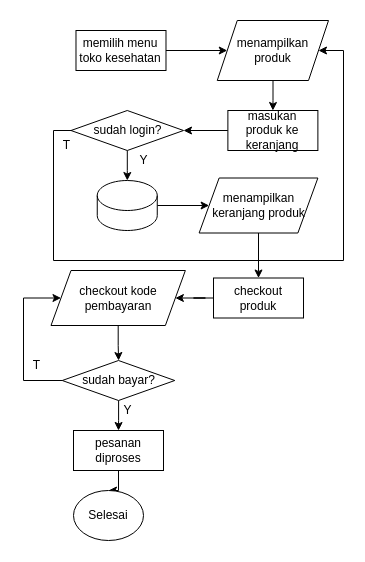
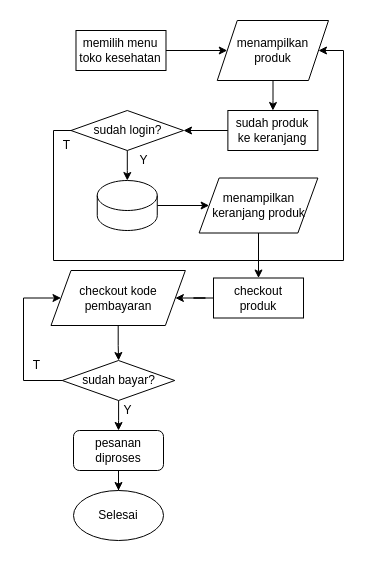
(273, 131) -> (273, 131)
(119, 451) -> (119, 451)
(109, 516) -> (119, 516)
